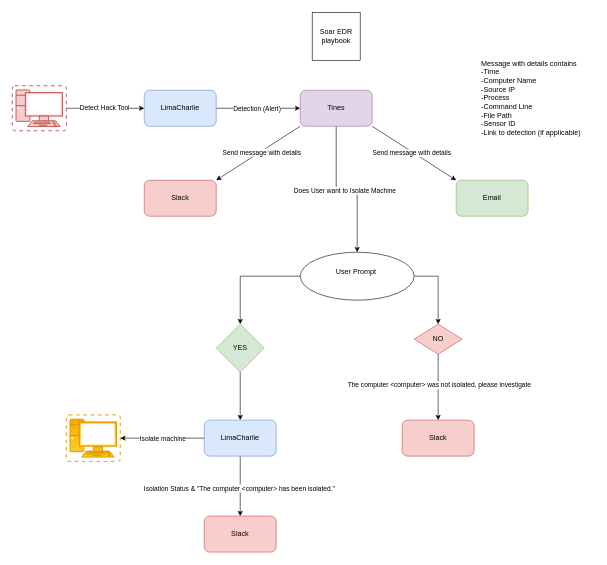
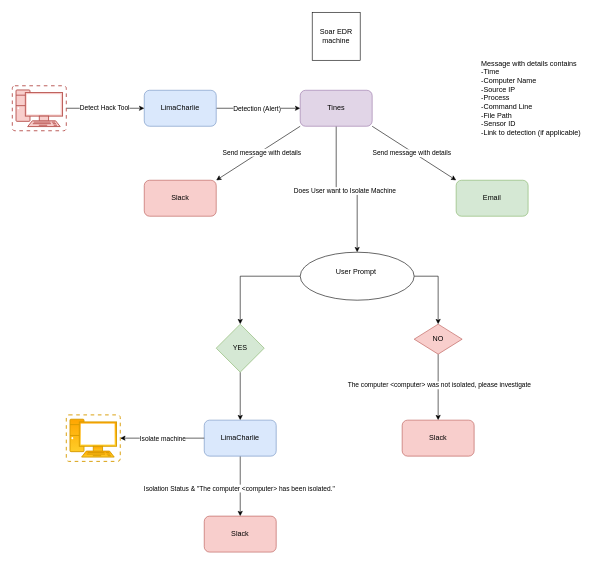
(336, 36) -> (336, 36)
